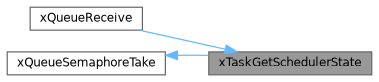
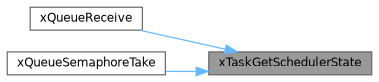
(193, 55) -> (181, 71)
